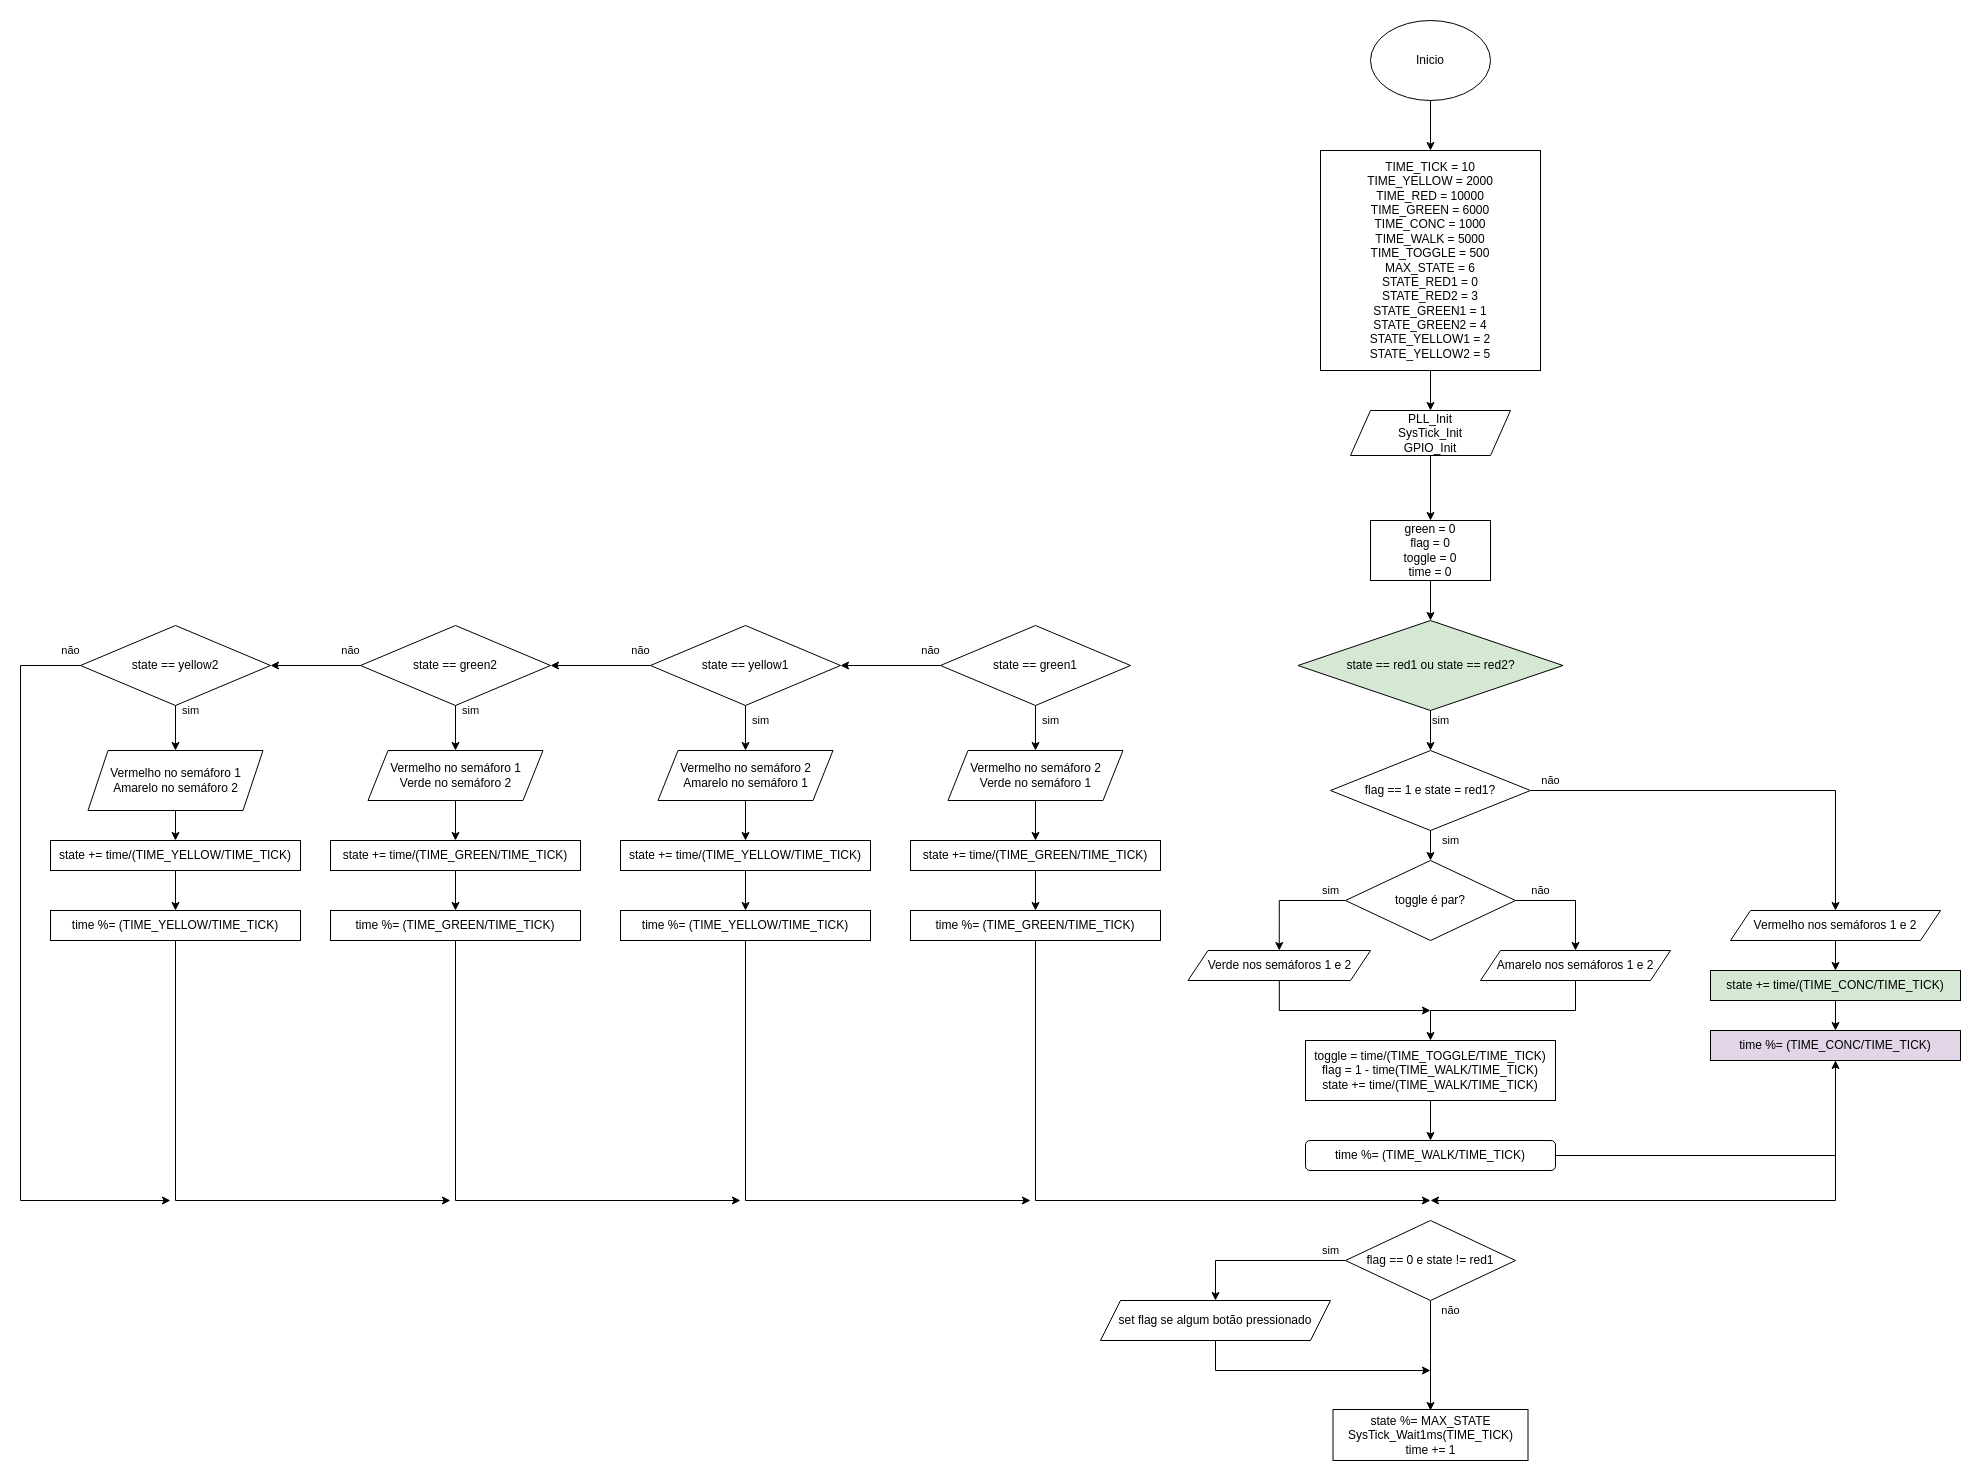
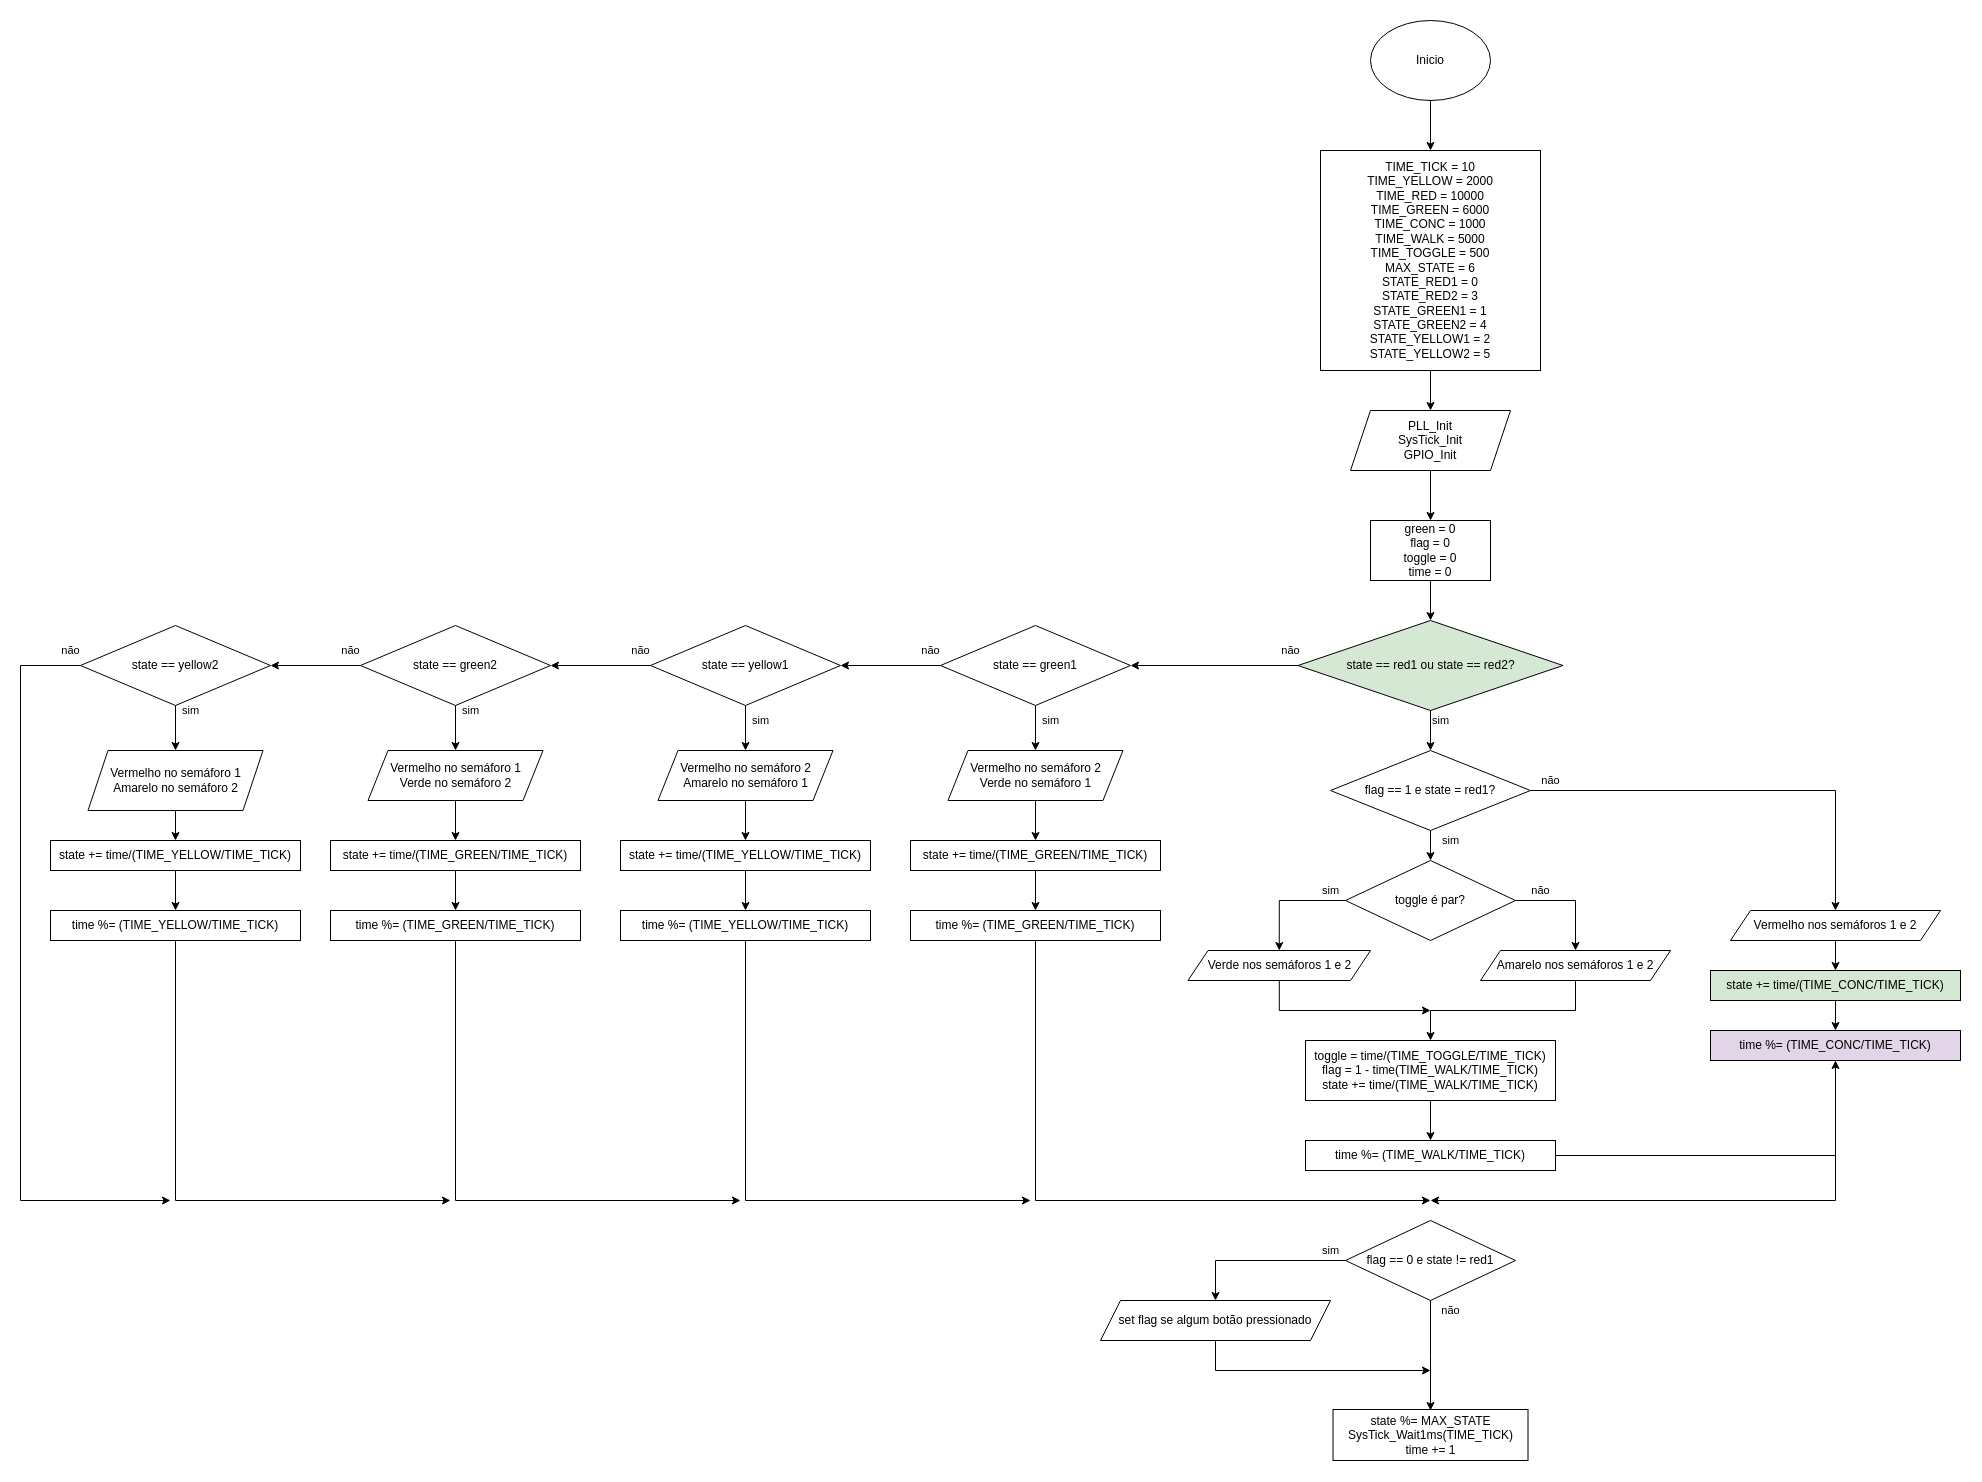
(1431, 433) -> (1431, 441)
none -> (1218, 666)
(1431, 1156) -> (1431, 1156)
